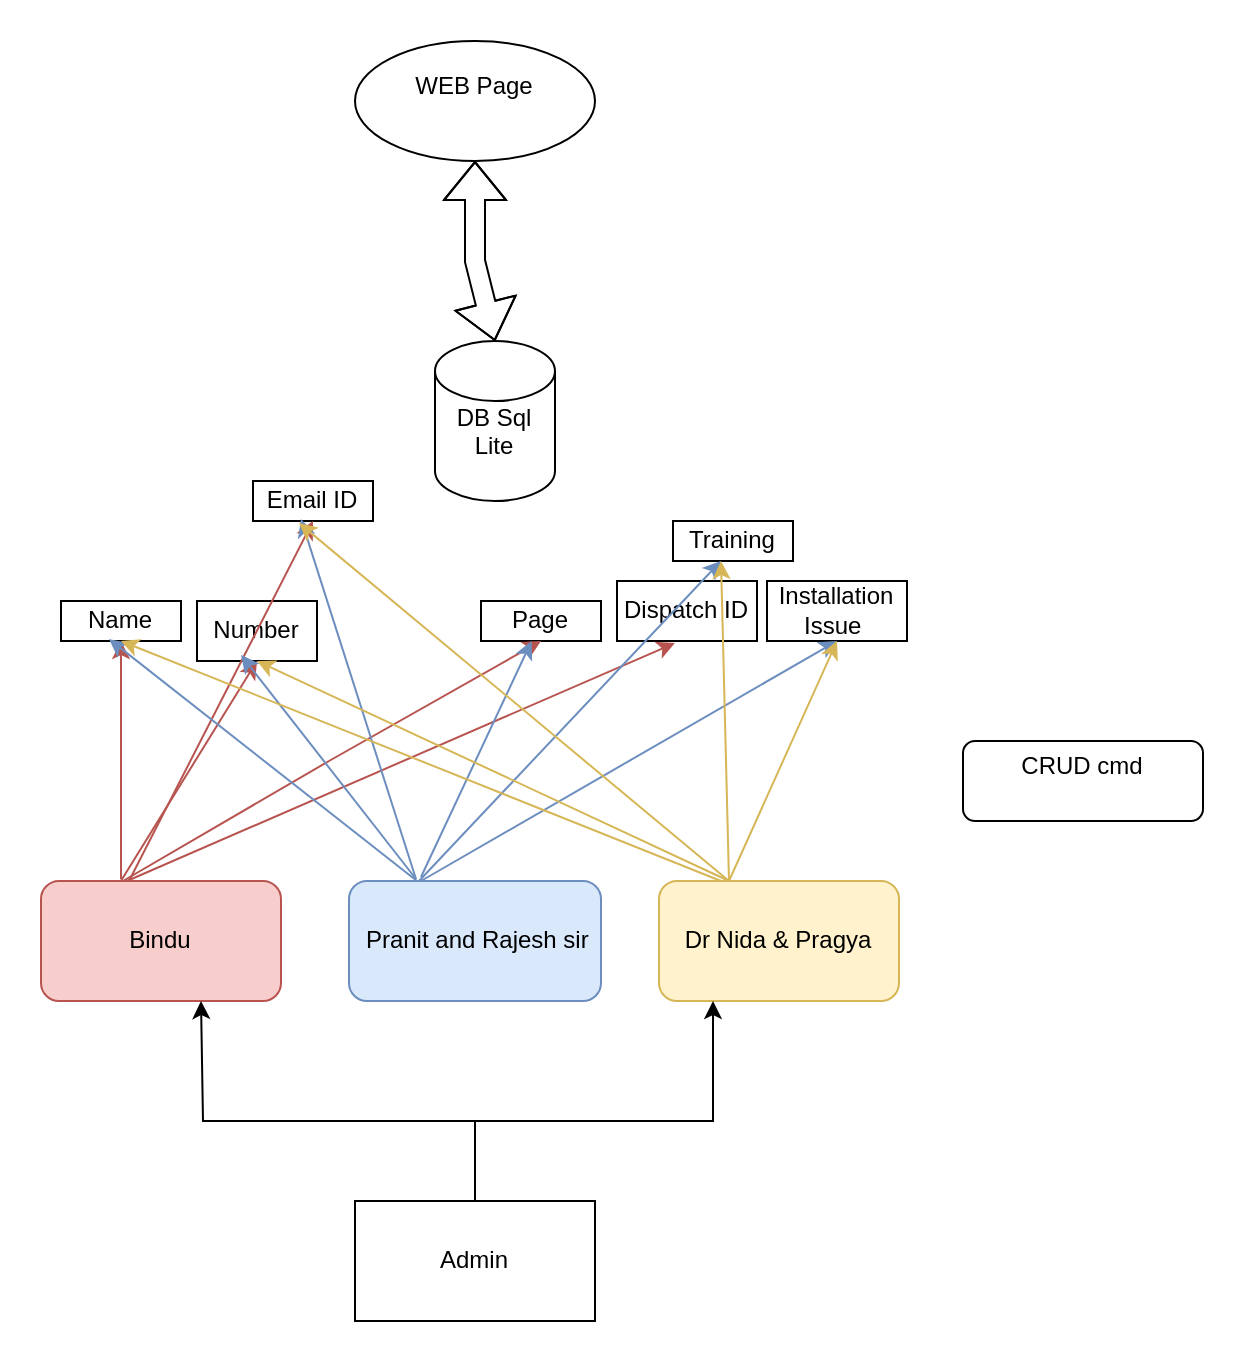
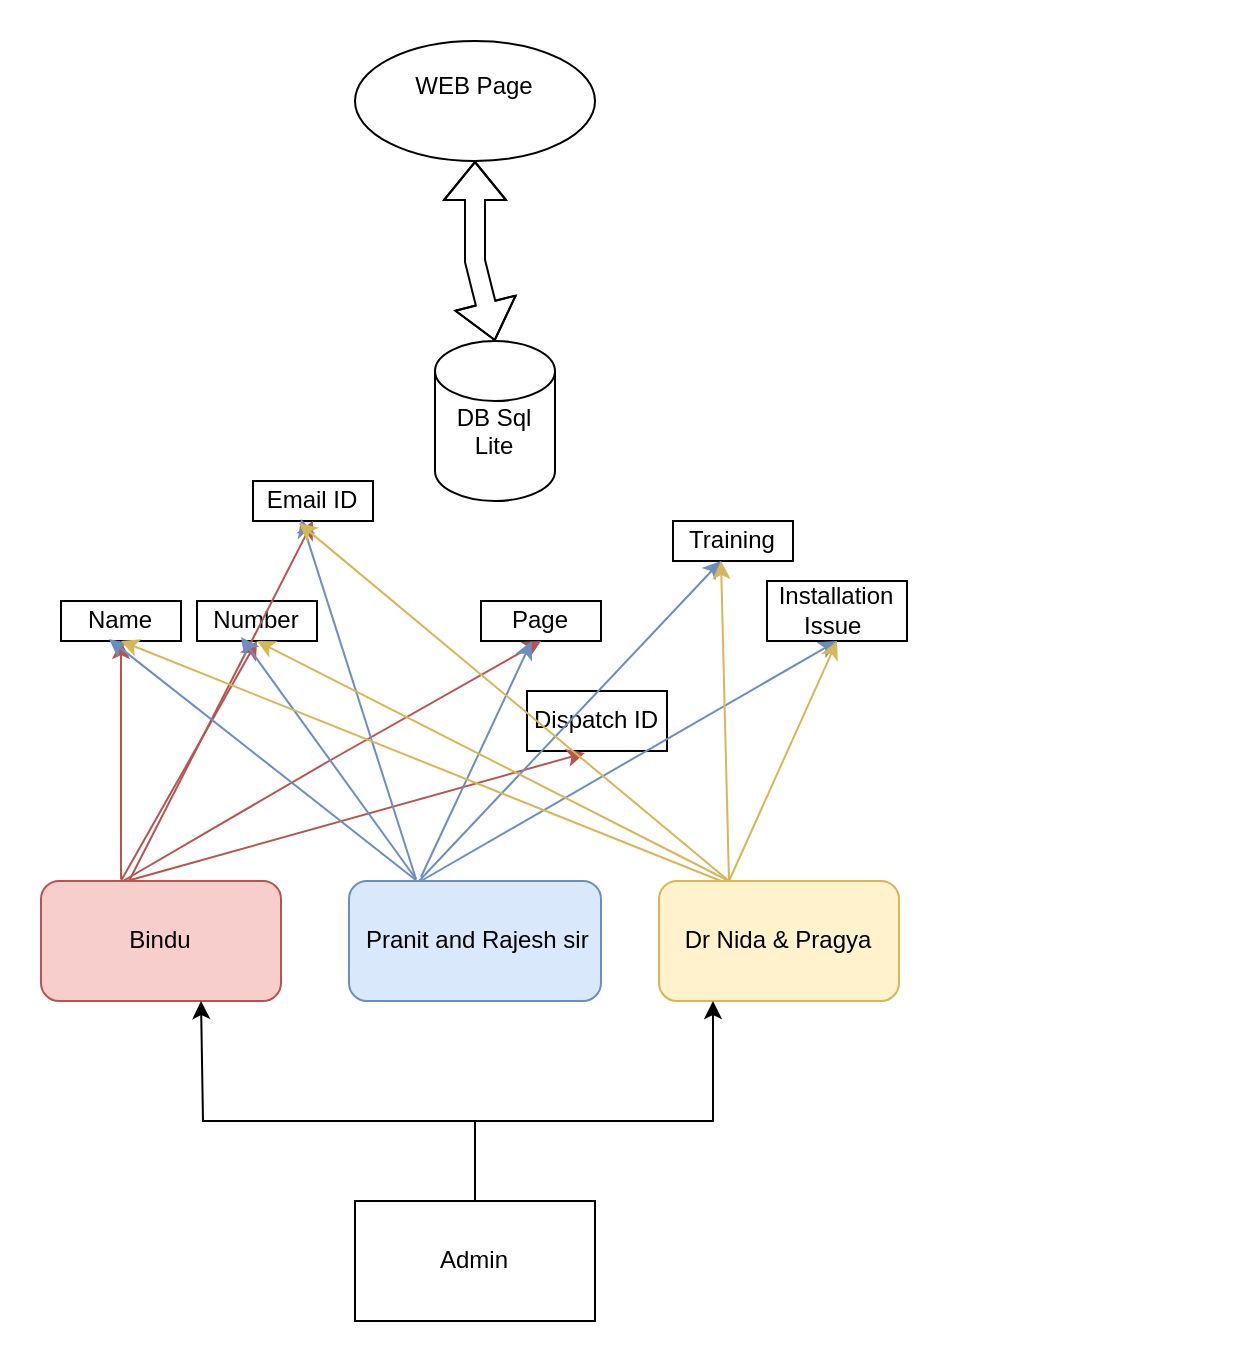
(687, 611) -> (597, 721)
(257, 631) -> (257, 621)
(1083, 781) -> none
